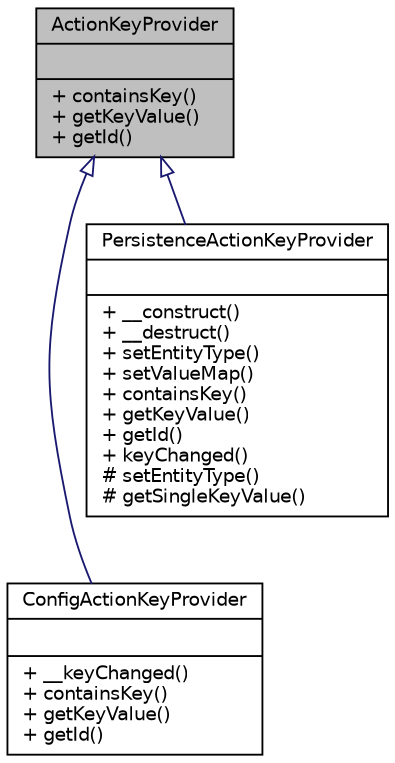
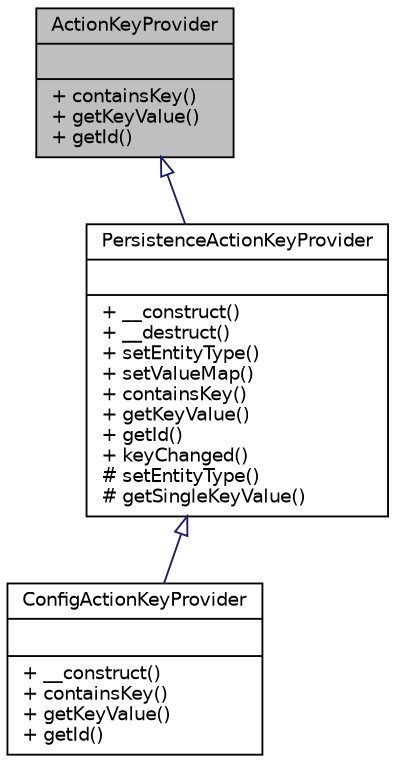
(50, 379) -> (173, 559)
(106, 674) -> (92, 674)
